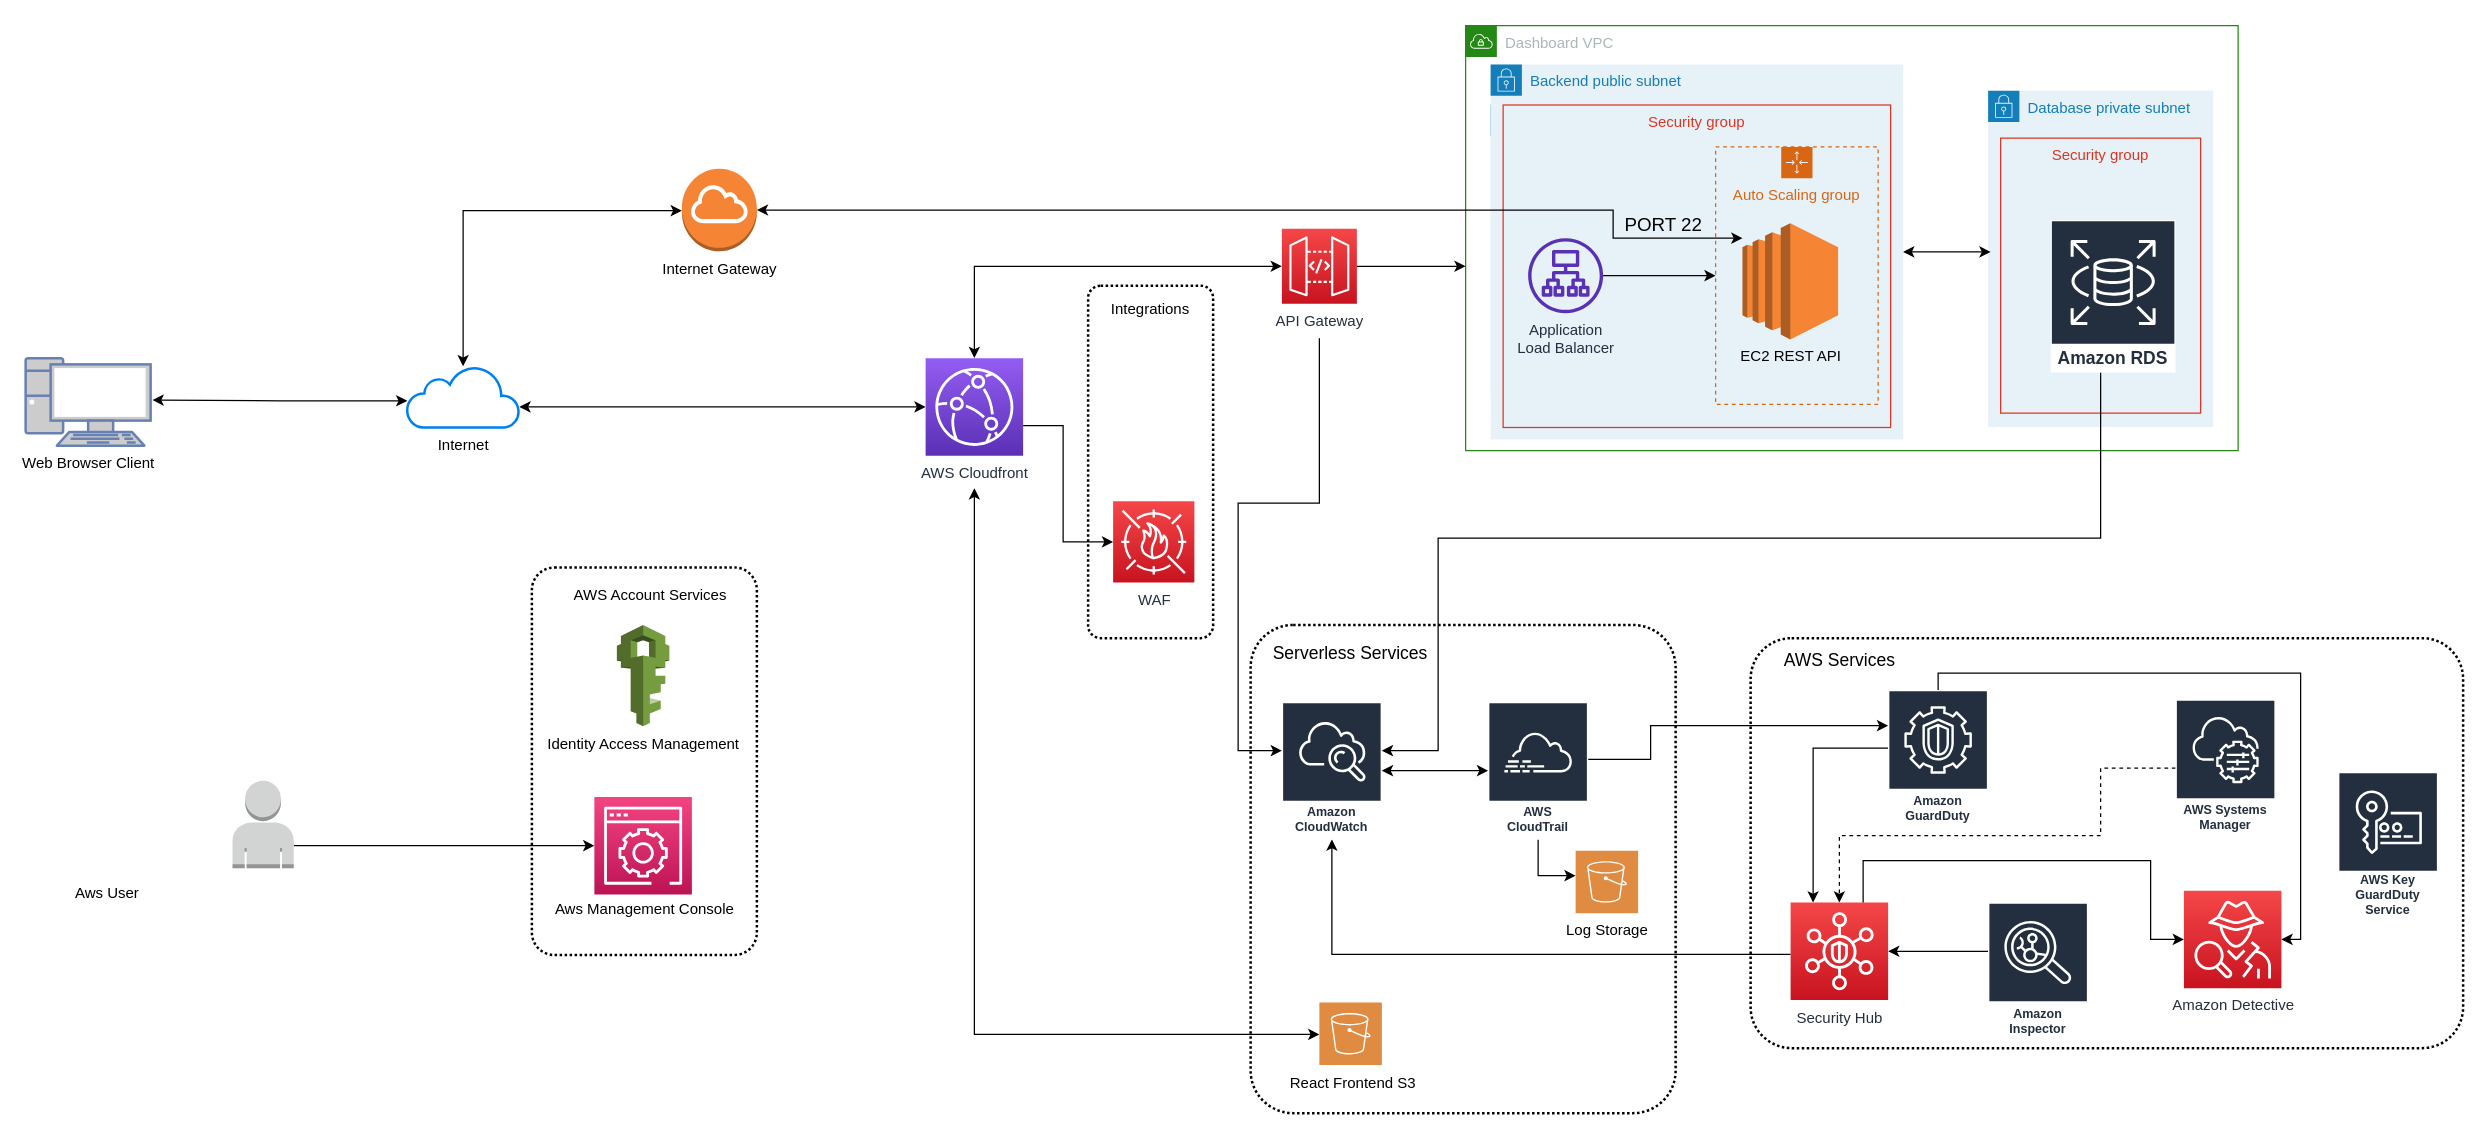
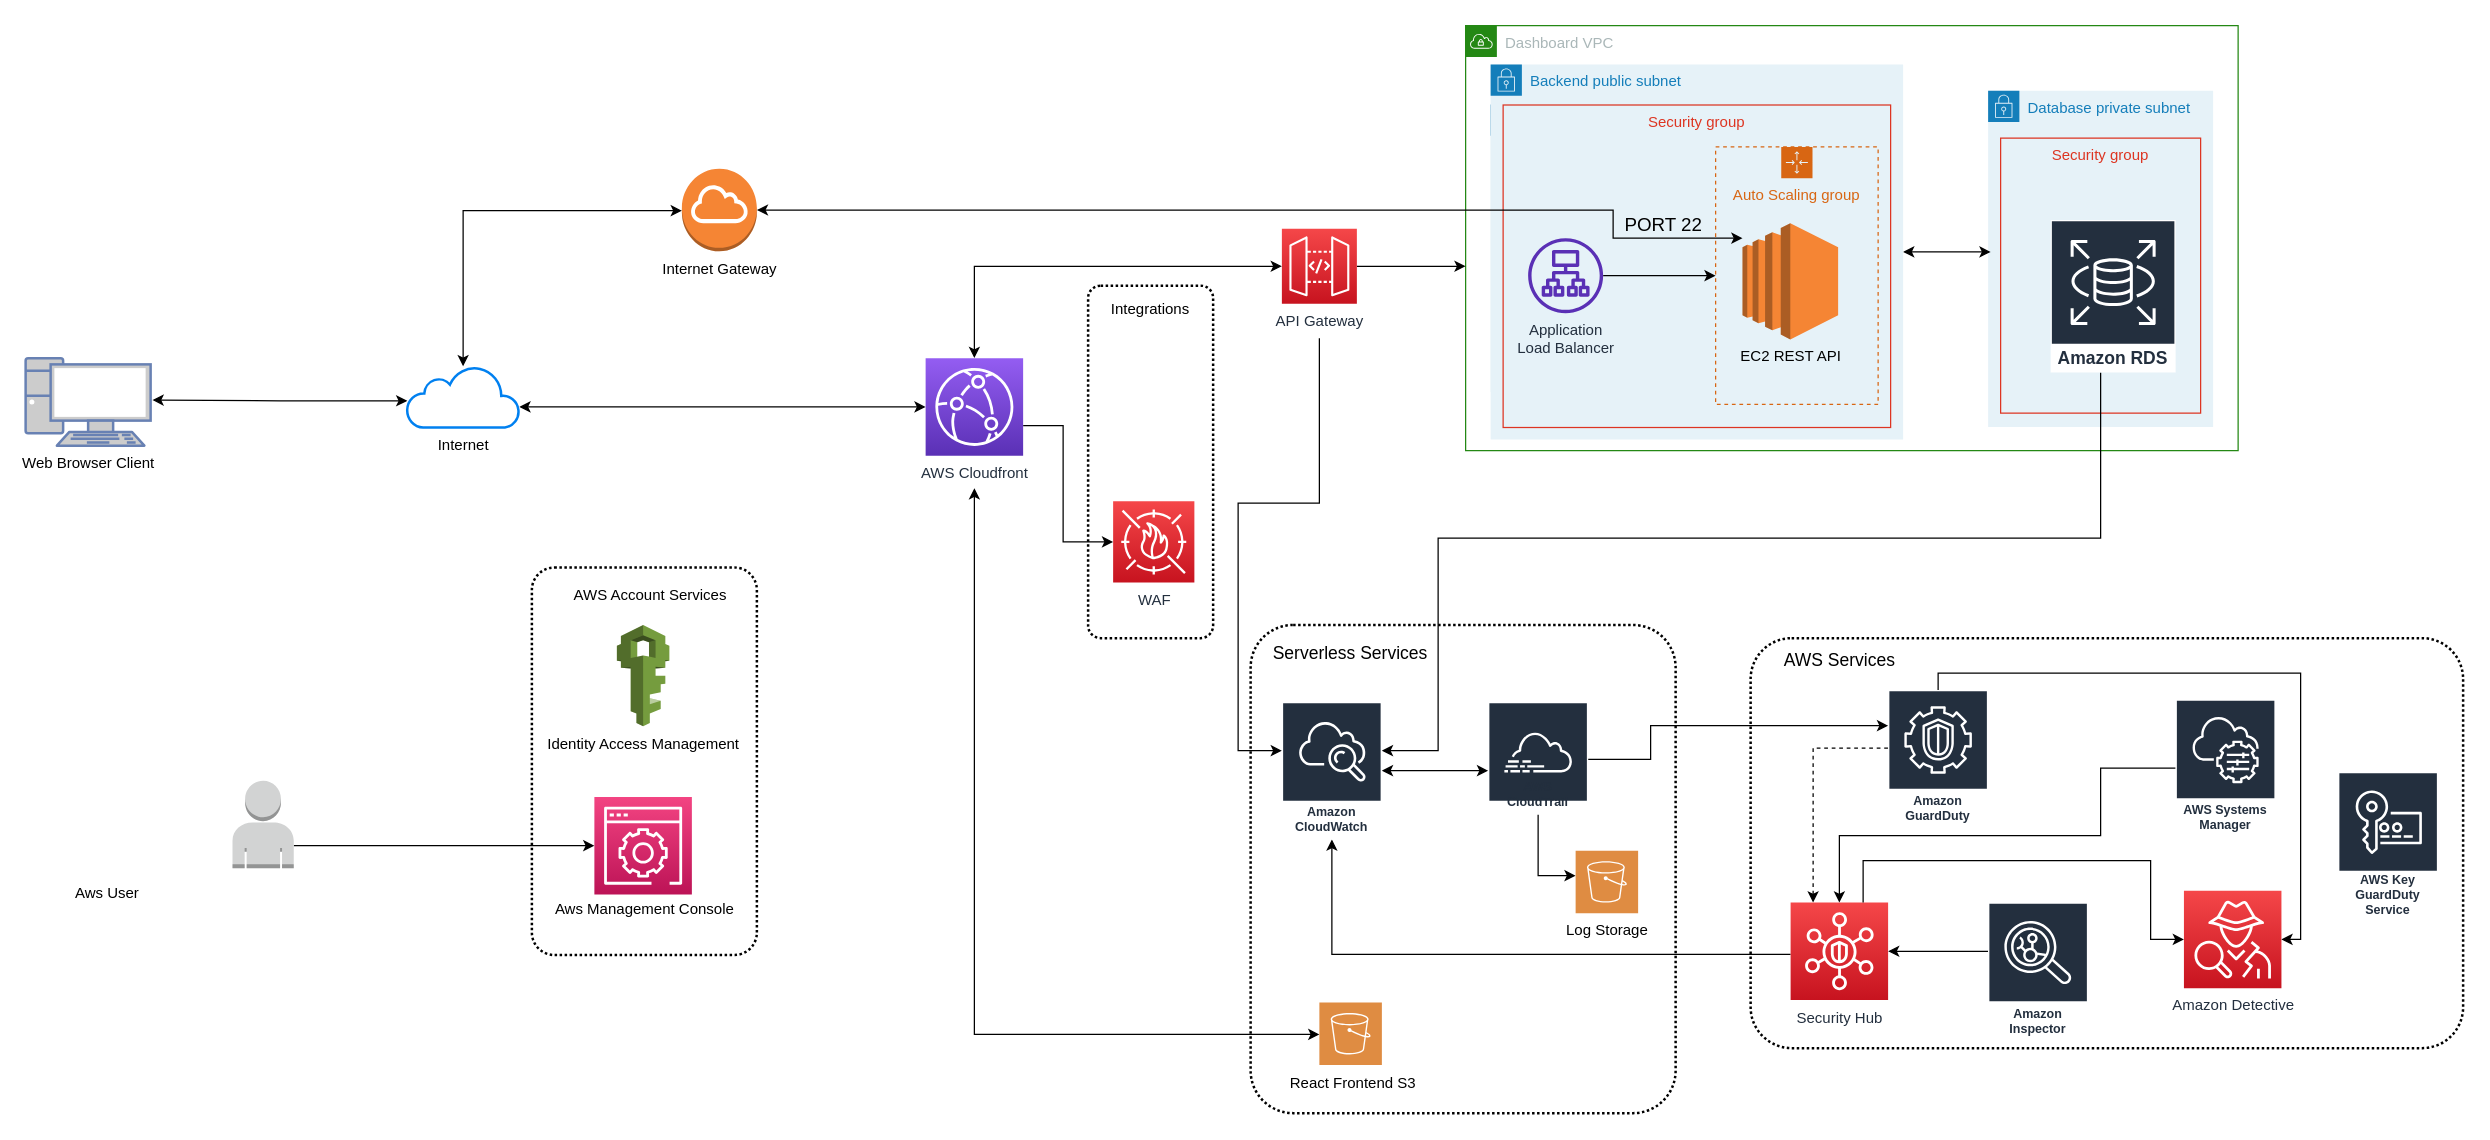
(1538, 771) -> (1538, 758)
(1813, 784) -> (1813, 784)
(2011, 836) -> (2011, 836)
